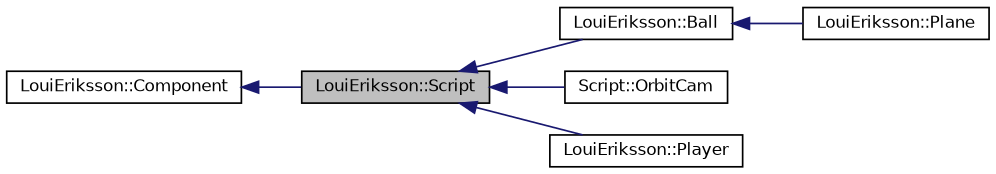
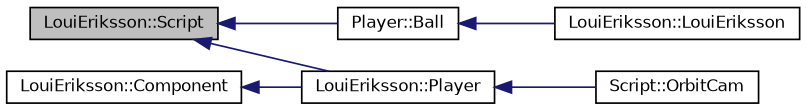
(646, 23) -> (398, 23)
(896, 23) -> (677, 23)
(280, 87) -> (280, 87)
(536, 87) -> (554, 87)
